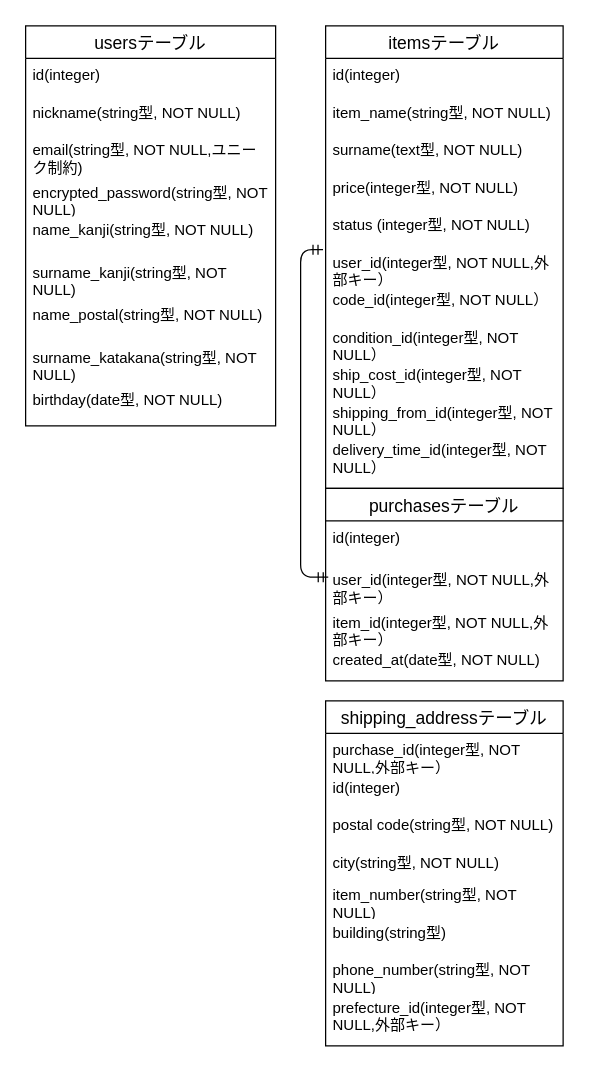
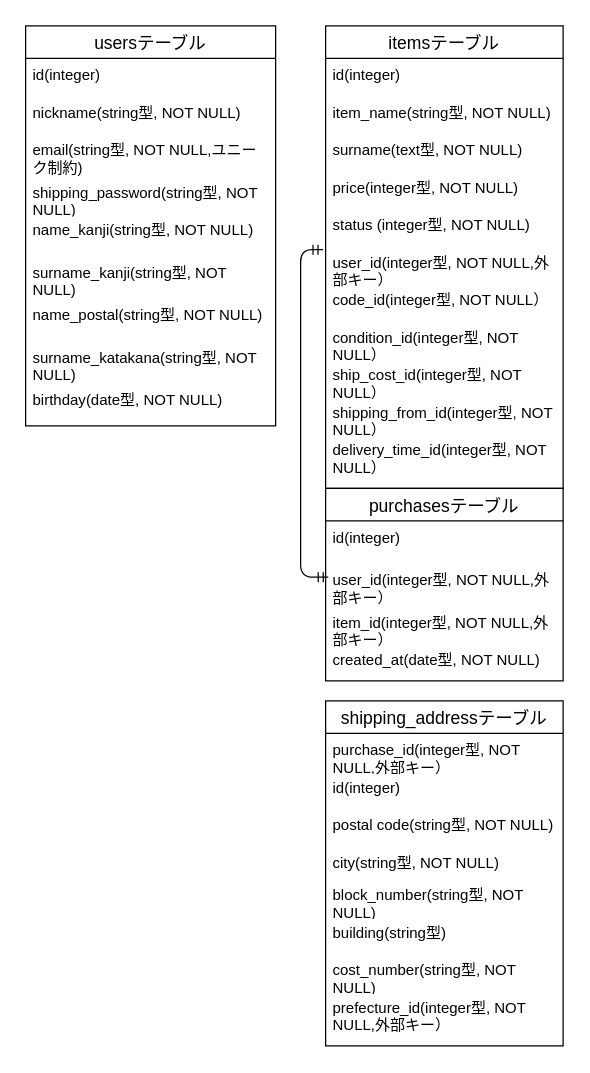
(152, 202) -> (152, 202)
(446, 905) -> (446, 905)
(446, 980) -> (446, 980)
